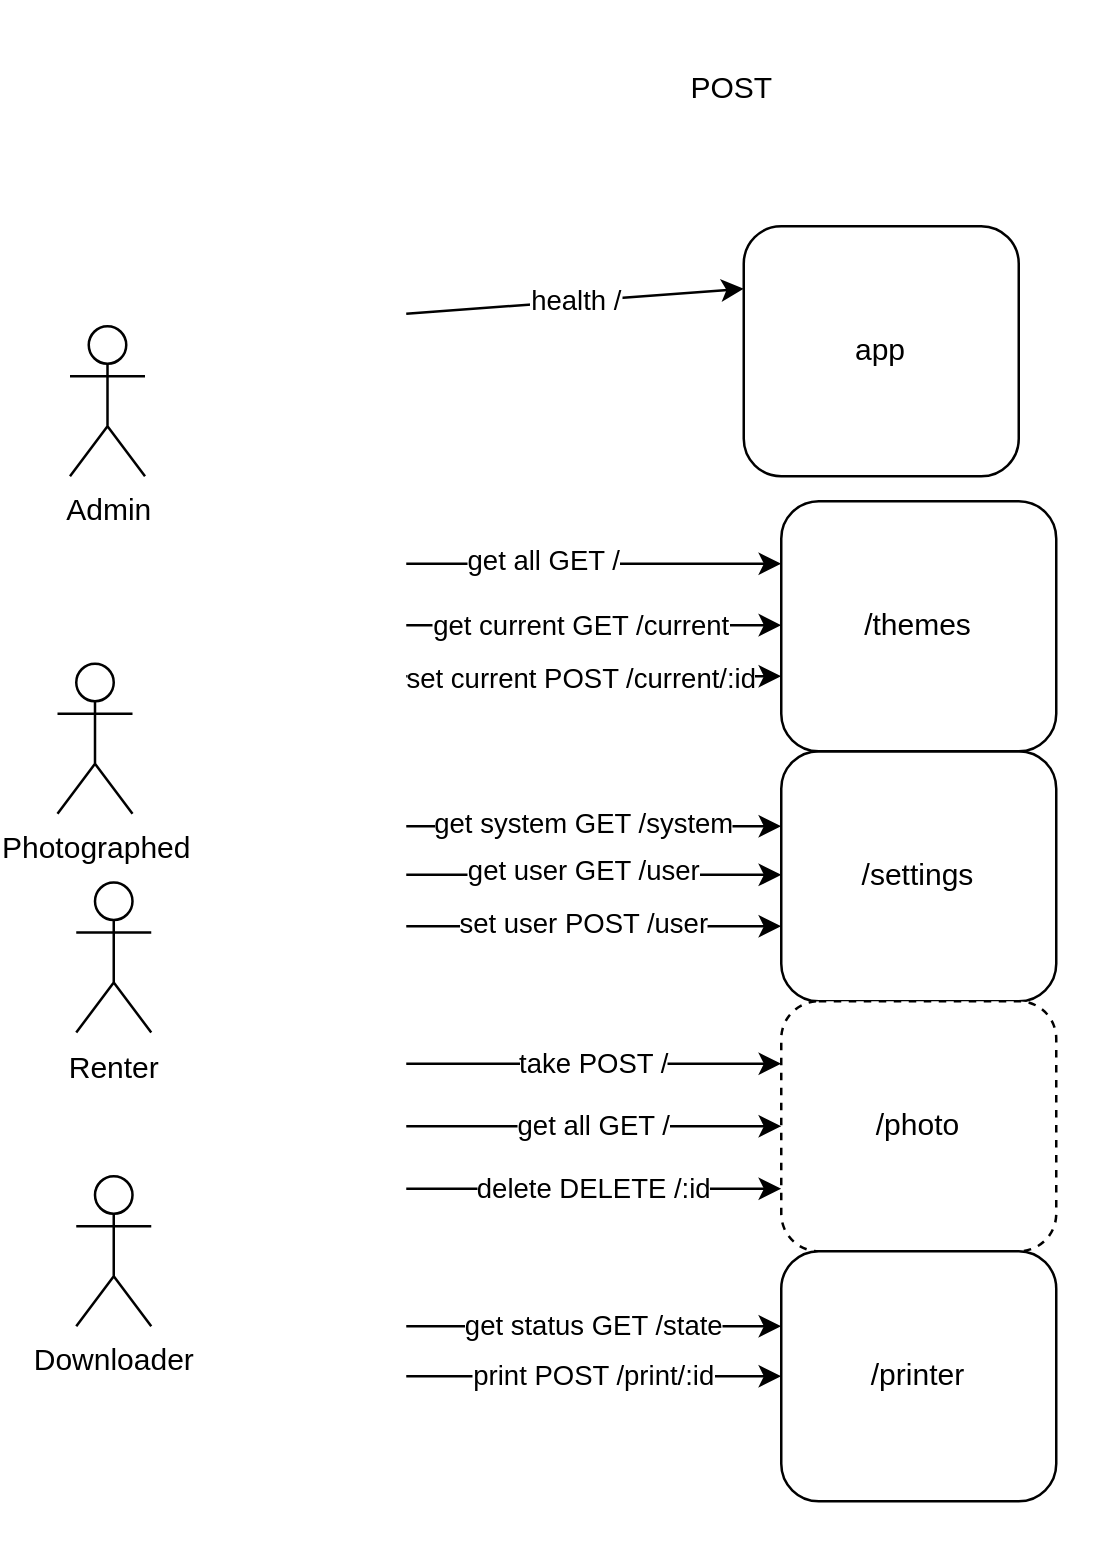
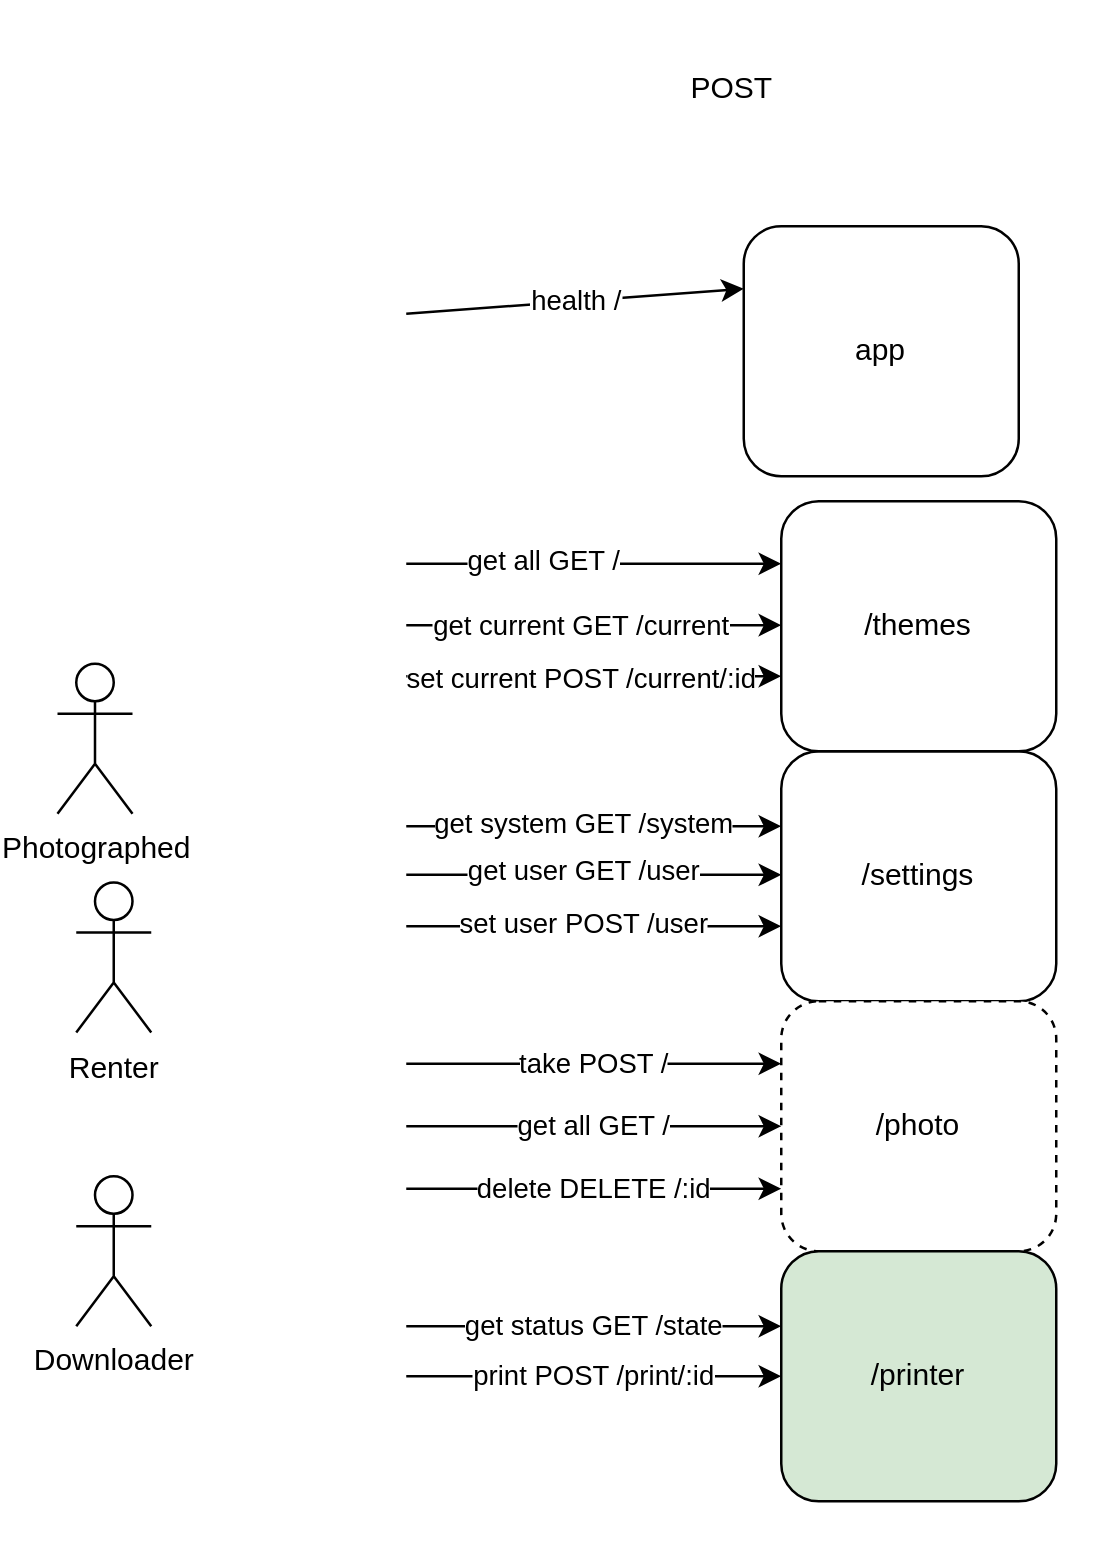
(108, 401) -> none
(919, 1376) -> (919, 1376)
